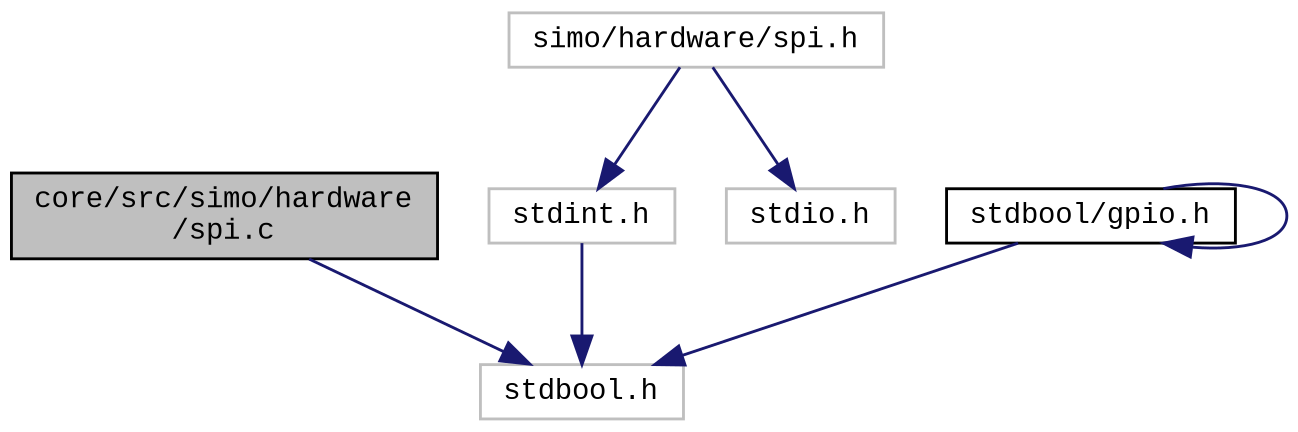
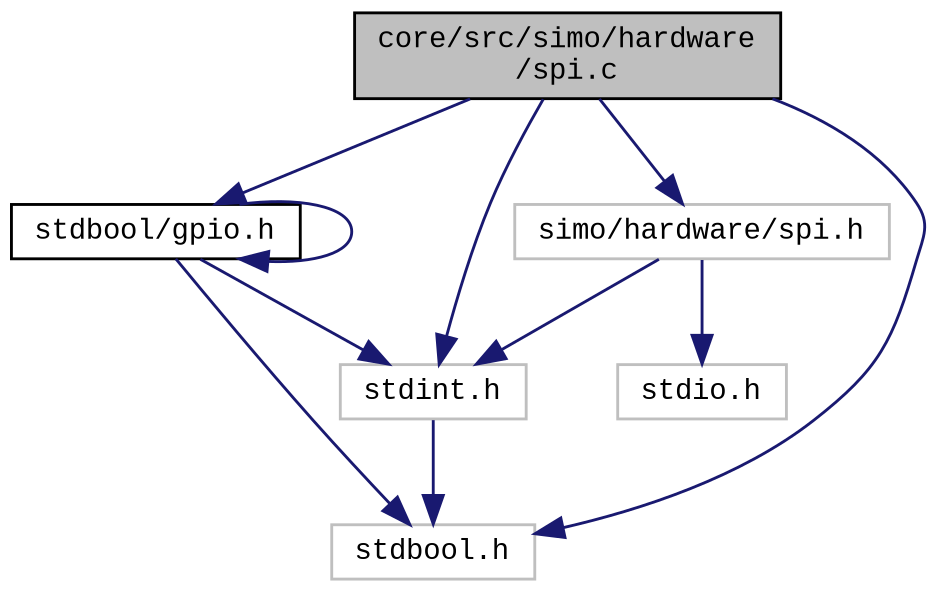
none -> (632, 140)
none -> (356, 146)
none -> (486, 214)
none -> (282, 305)
